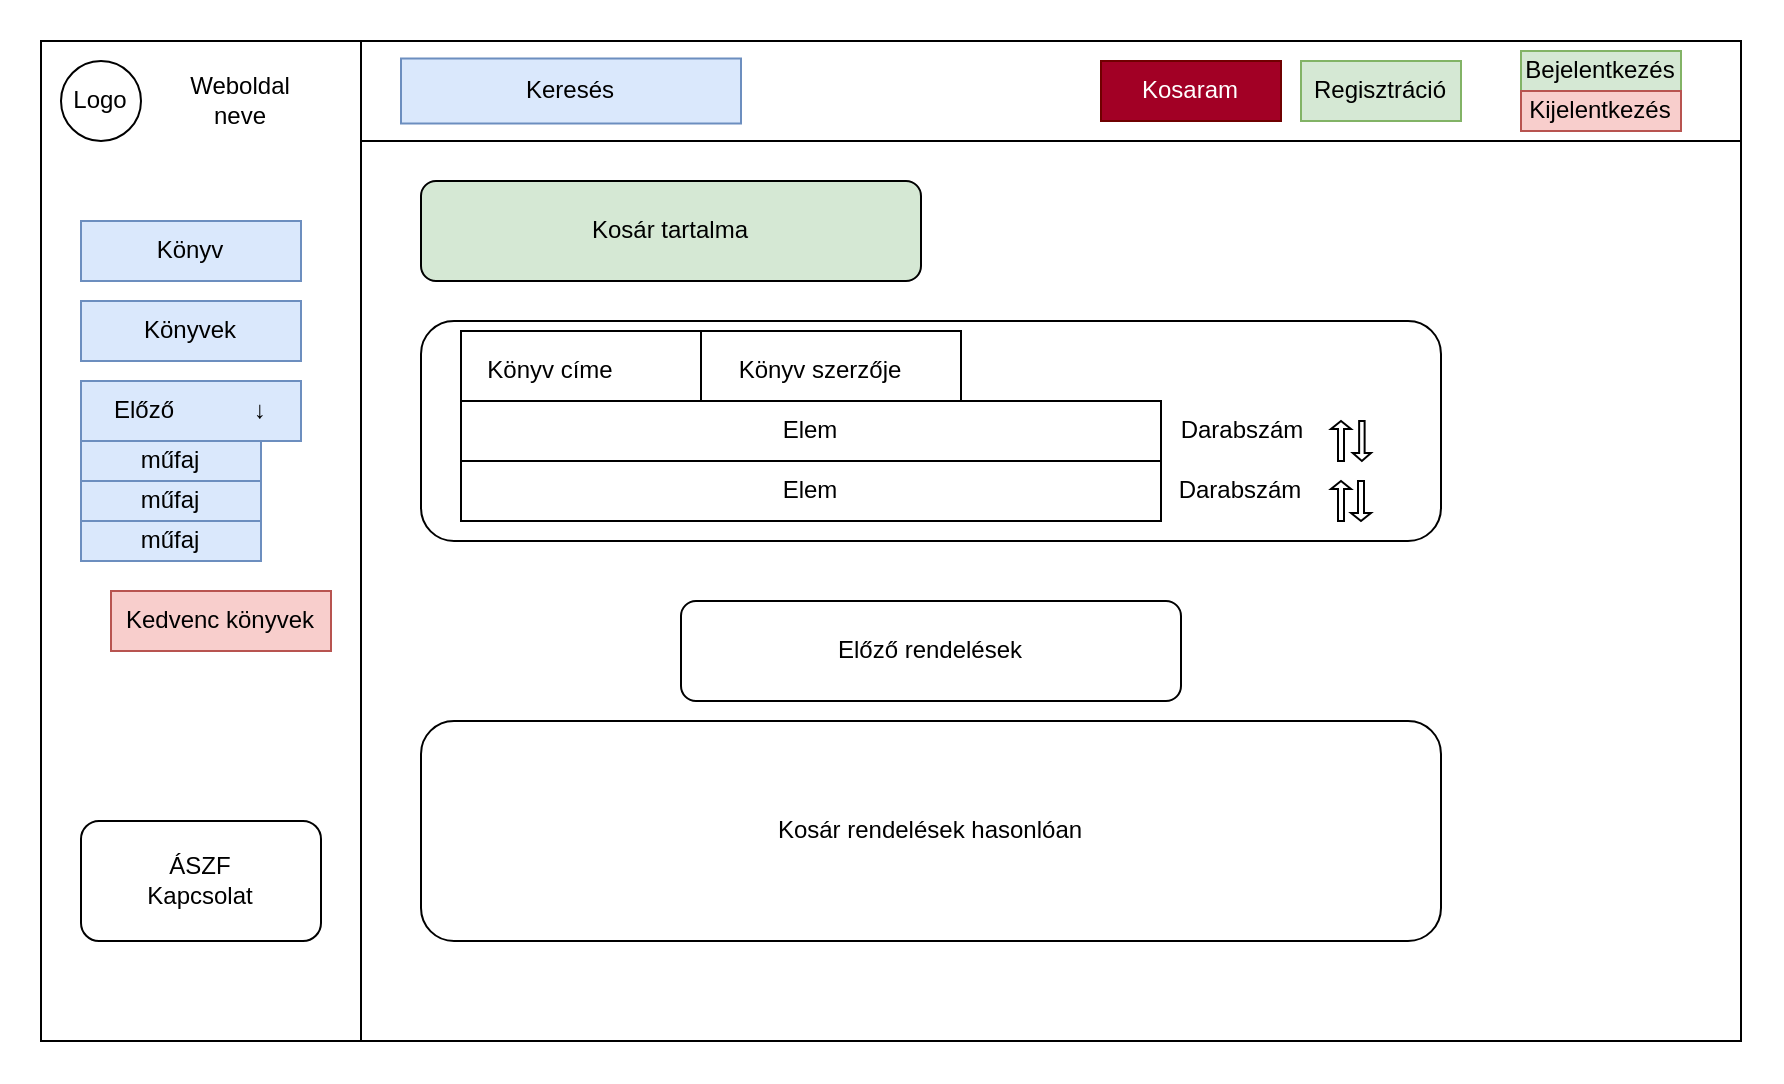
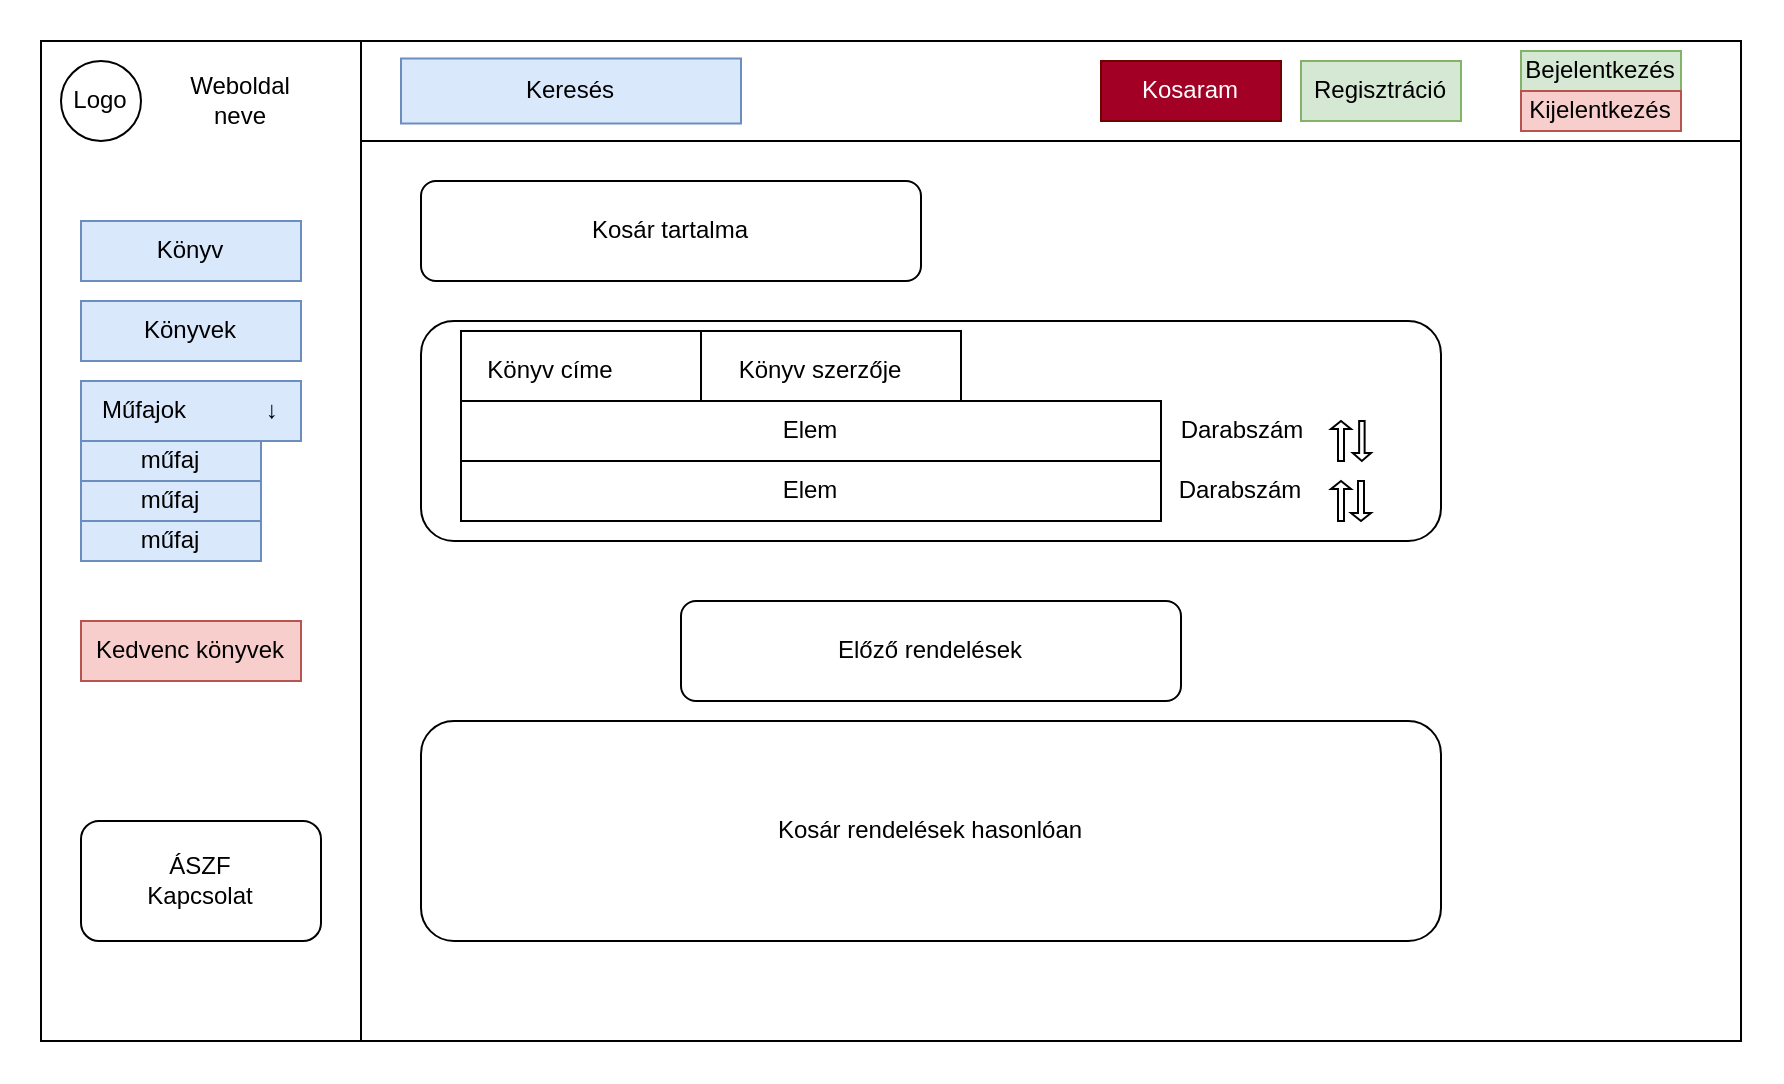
(671, 231) -> (671, 231)
(191, 411) -> (191, 411)
(221, 621) -> (191, 651)
